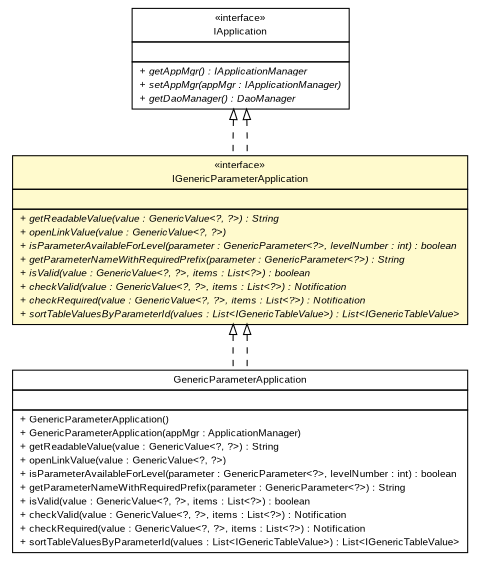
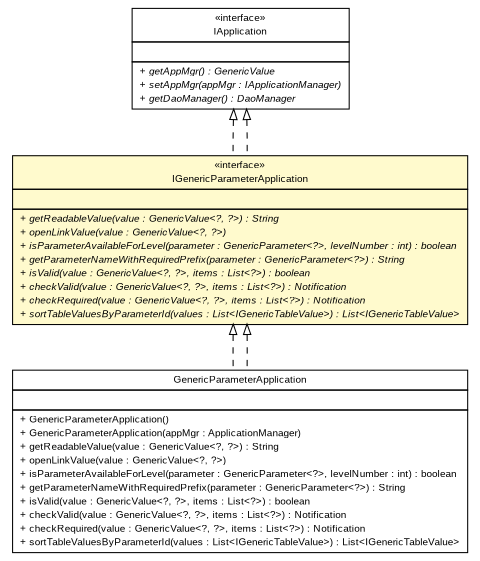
(223, 71) -> (208, 71)
